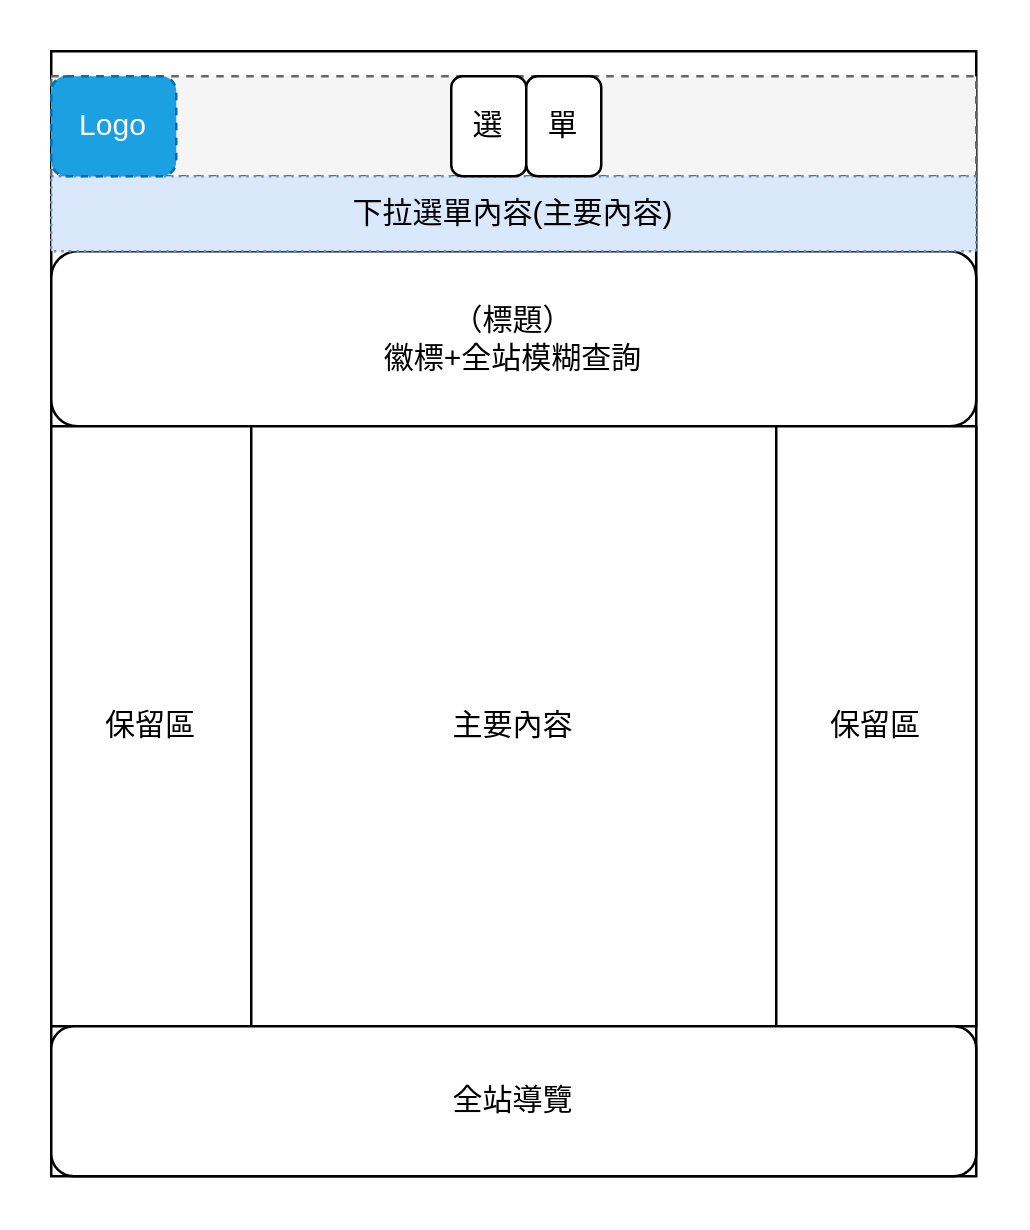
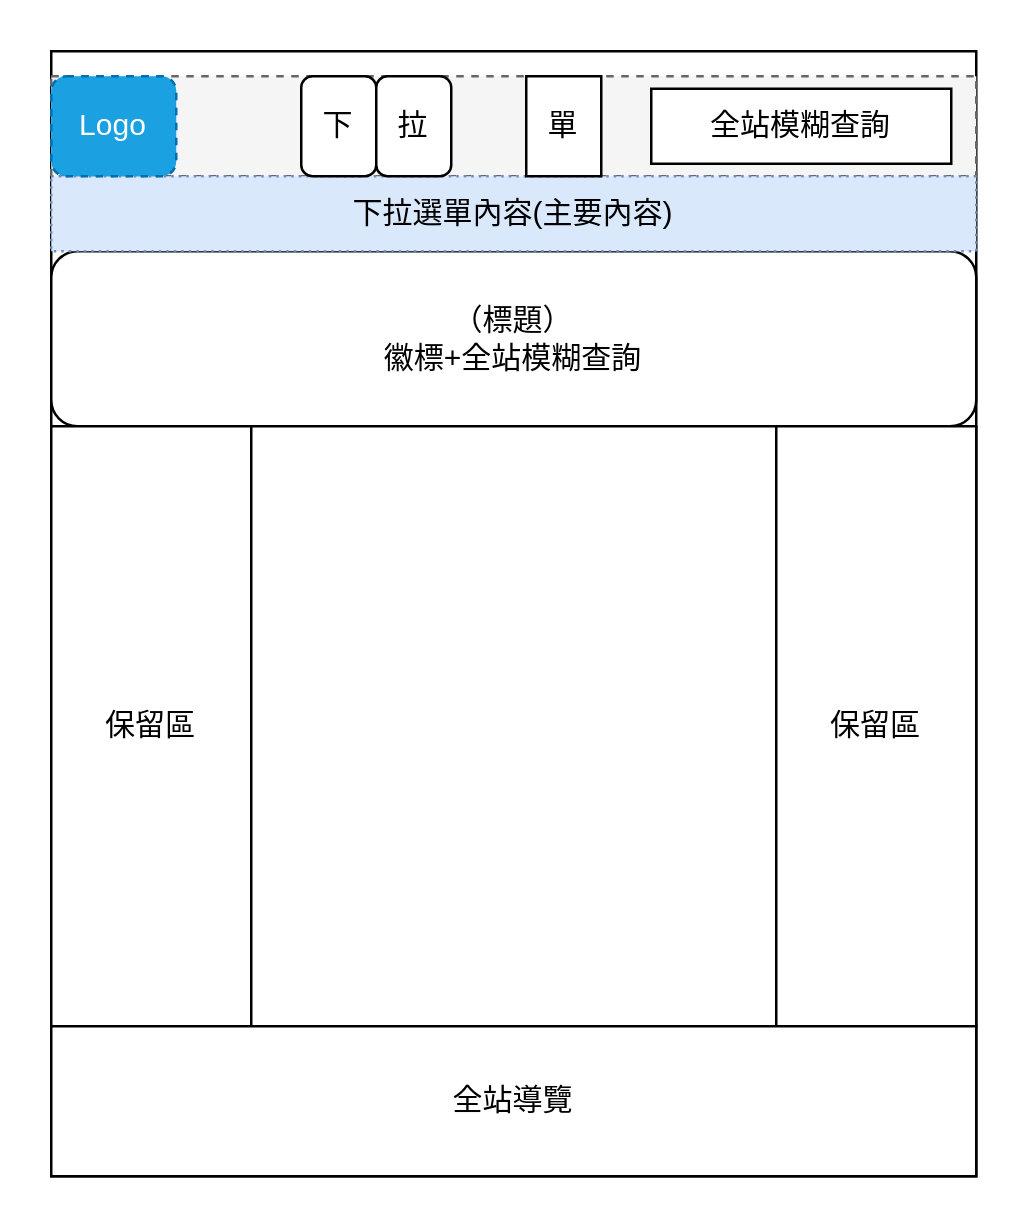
none -> (339, 126)
none -> (414, 126)
(489, 126) -> none
(564, 126) -> (564, 126)
none -> (801, 126)
(514, 726) -> none
(514, 1101) -> (514, 1101)
